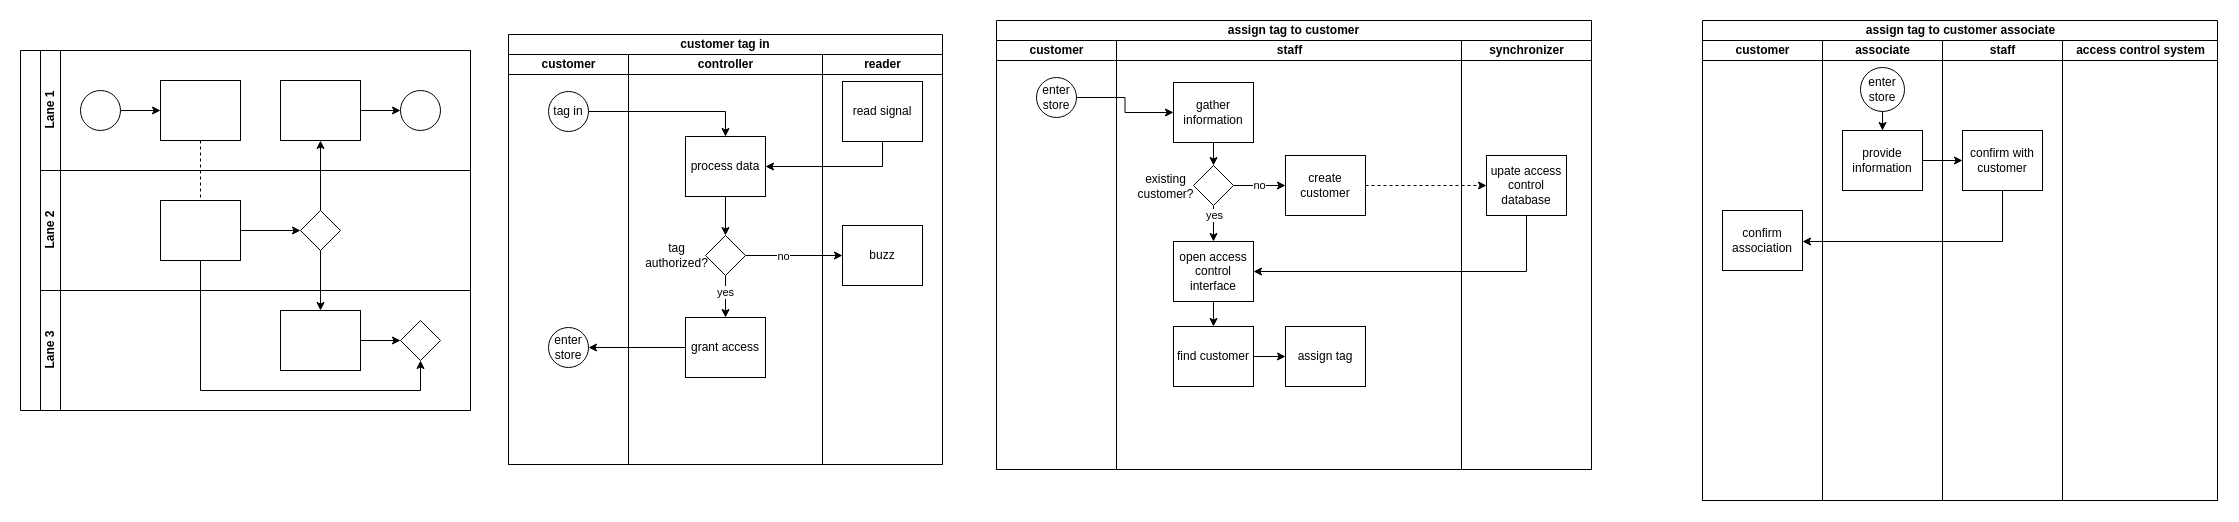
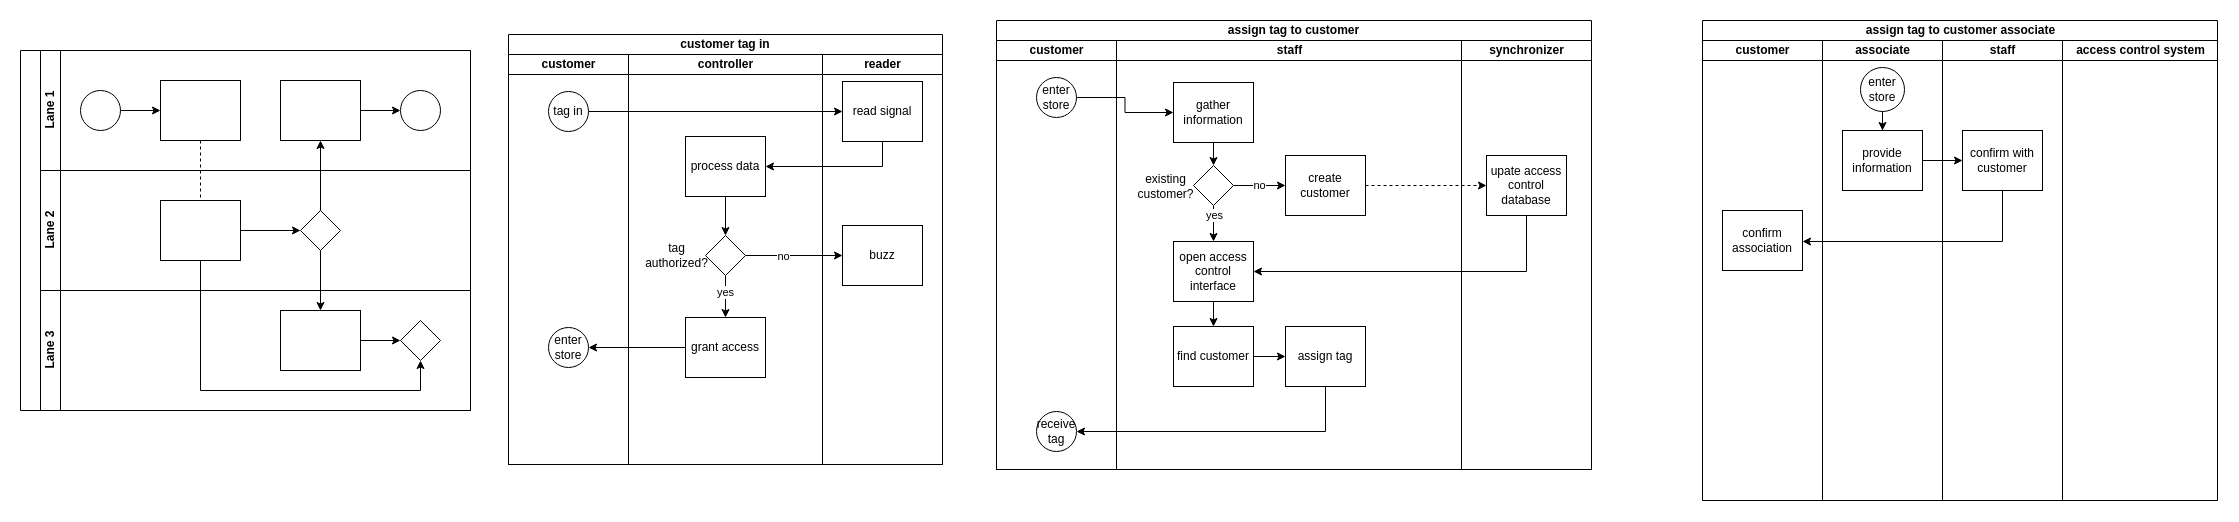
(726, 120) -> (779, 112)
none -> (1057, 432)
none -> (1227, 432)
